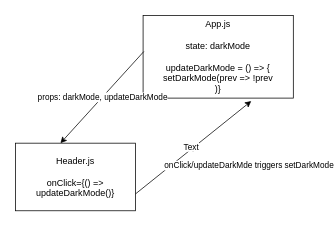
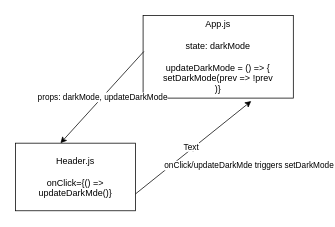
(75, 177) -> (75, 177)
